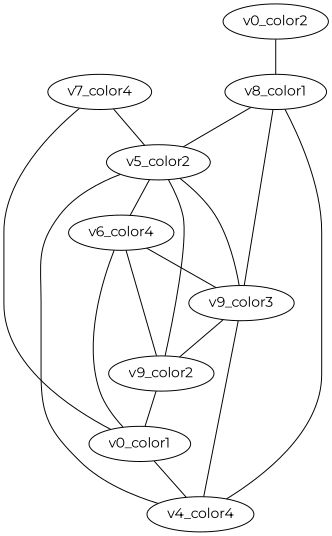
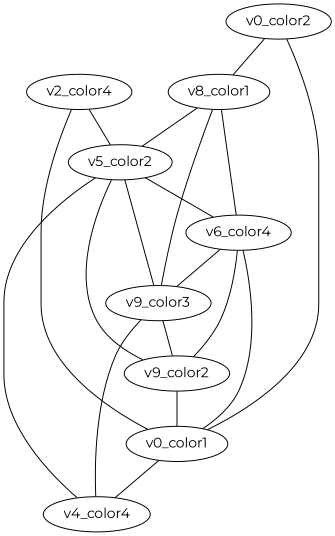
(100, 92) -> (79, 92)
none -> (319, 257)
(322, 320) -> (229, 162)
